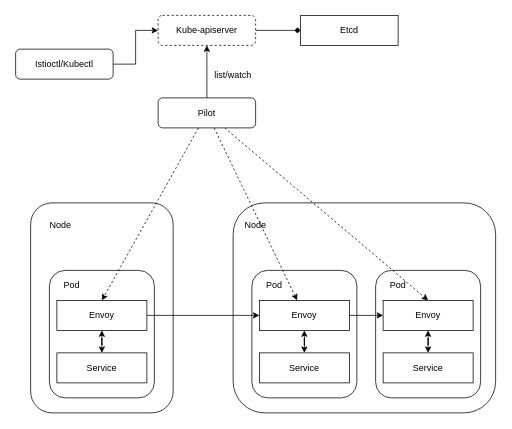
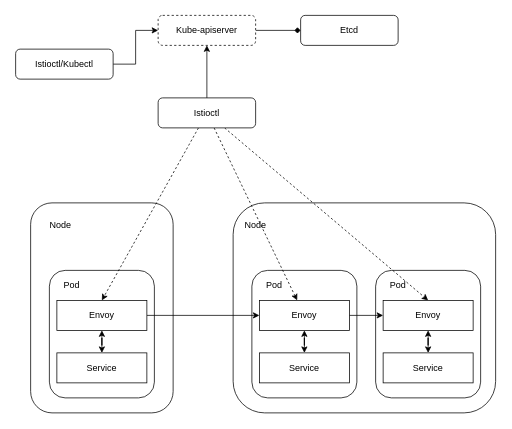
(349, 30) -> (349, 30)
(233, 75) -> none
(207, 113) -> (207, 113)
